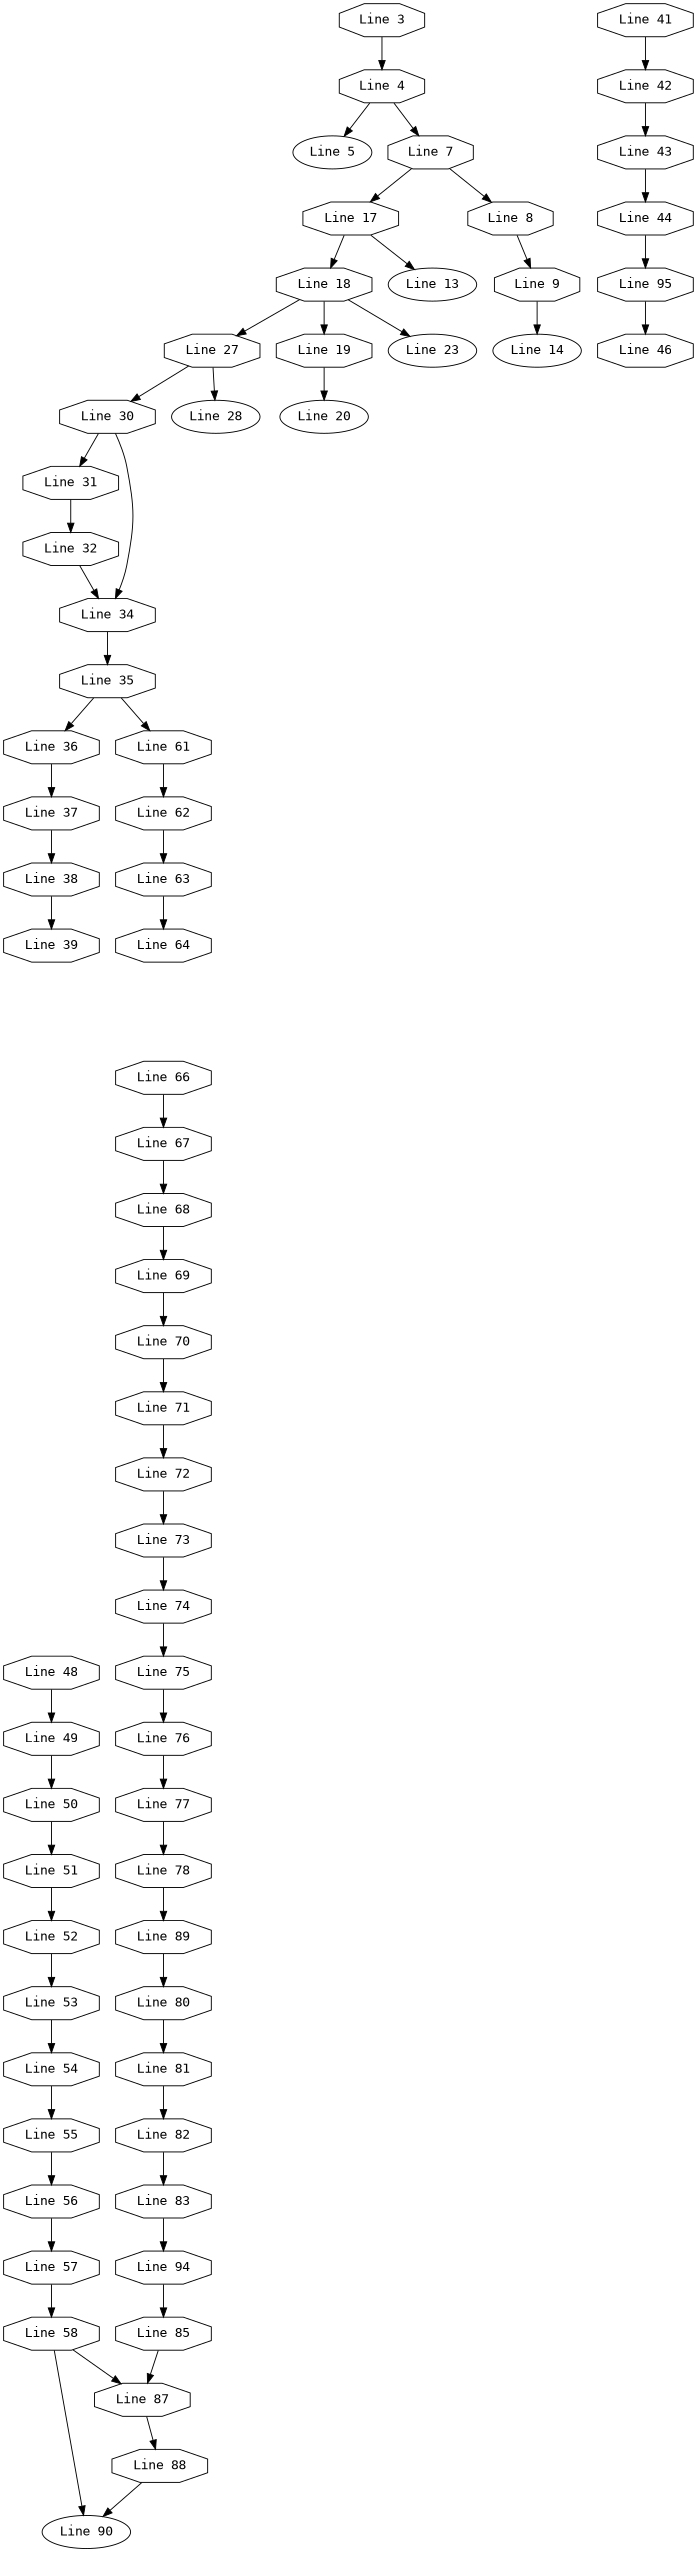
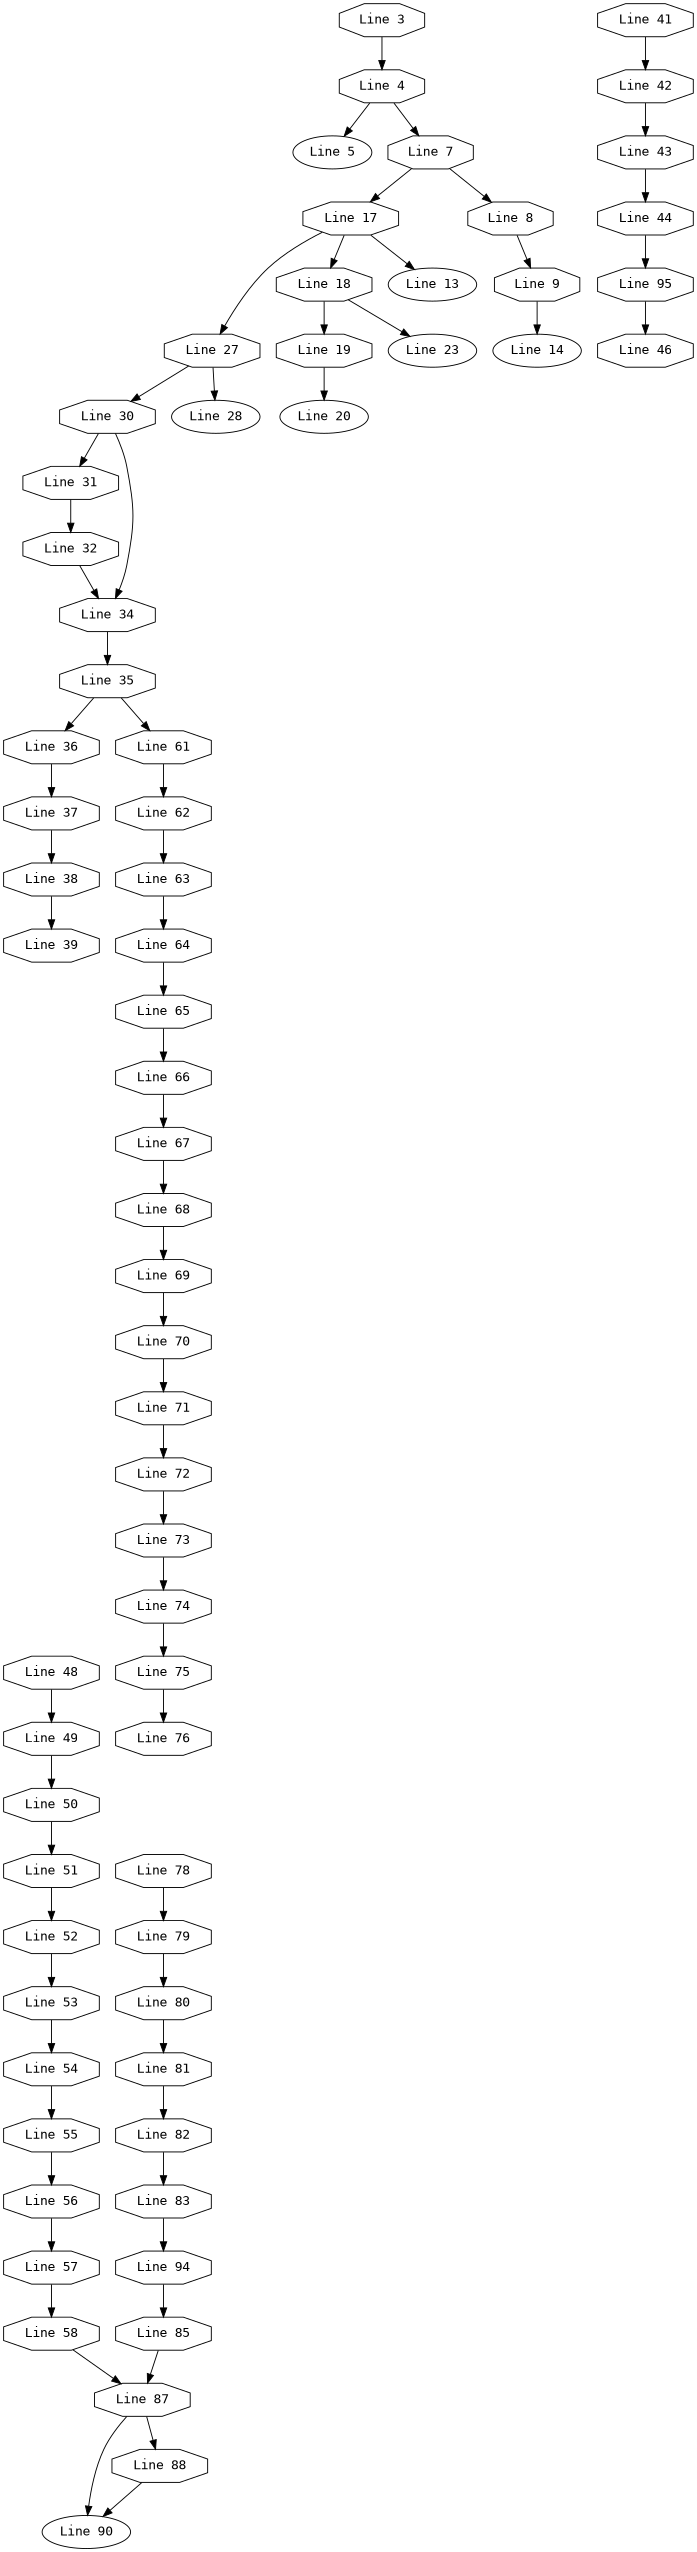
(272, 315) -> (265, 271)
none -> (163, 1012)
(163, 1805) -> none
(163, 1937) -> (163, 1937)
(68, 2428) -> (100, 2458)
